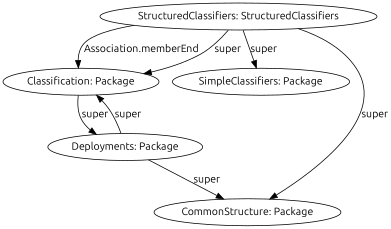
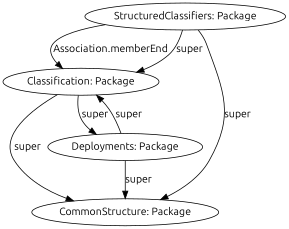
(238, 16) -> (185, 16)
(261, 82) -> none
none -> (10, 150)
